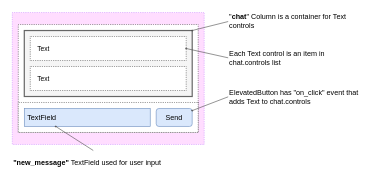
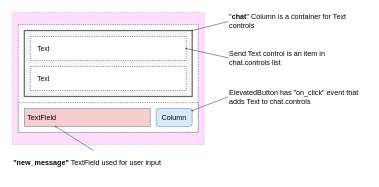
(298, 58) -> (298, 58)
(87, 117) -> (87, 117)
(174, 117) -> (174, 117)
